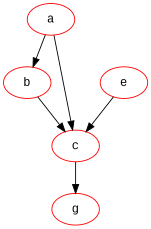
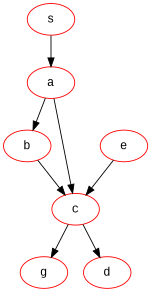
none -> (51, 19)
none -> (107, 273)
